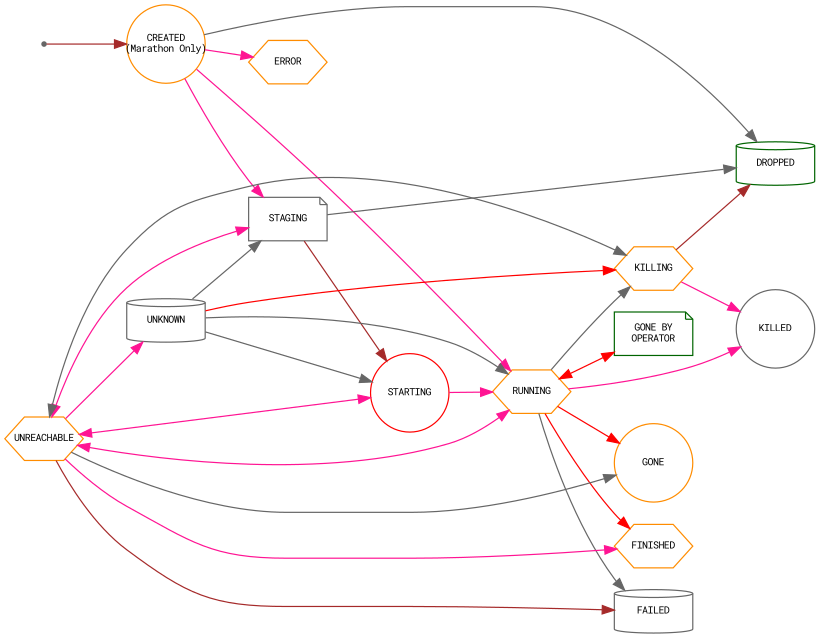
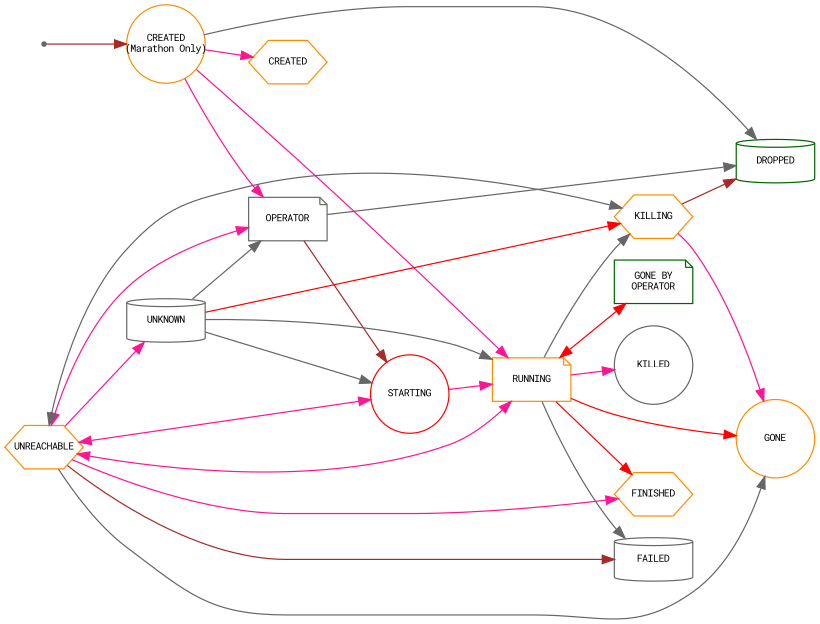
(288, 62) -> (288, 62)
(288, 219) -> (288, 219)
(705, 294) -> (727, 307)
(532, 392) -> (532, 380)
